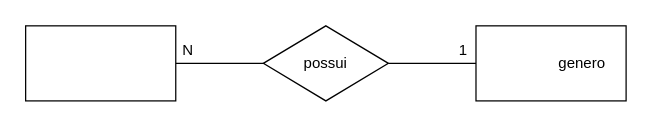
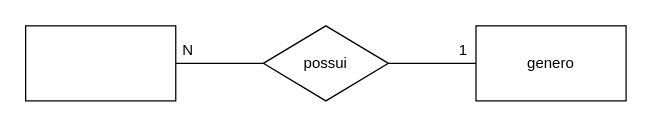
(582, 63) -> (551, 63)
